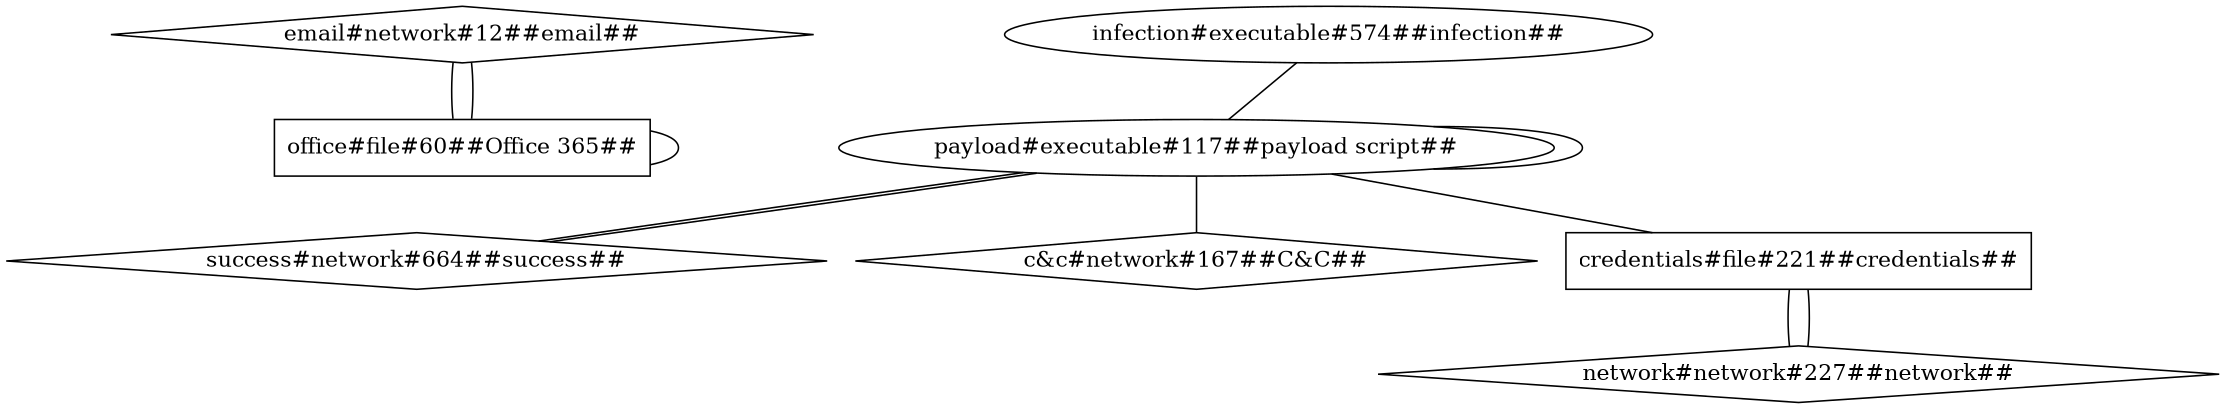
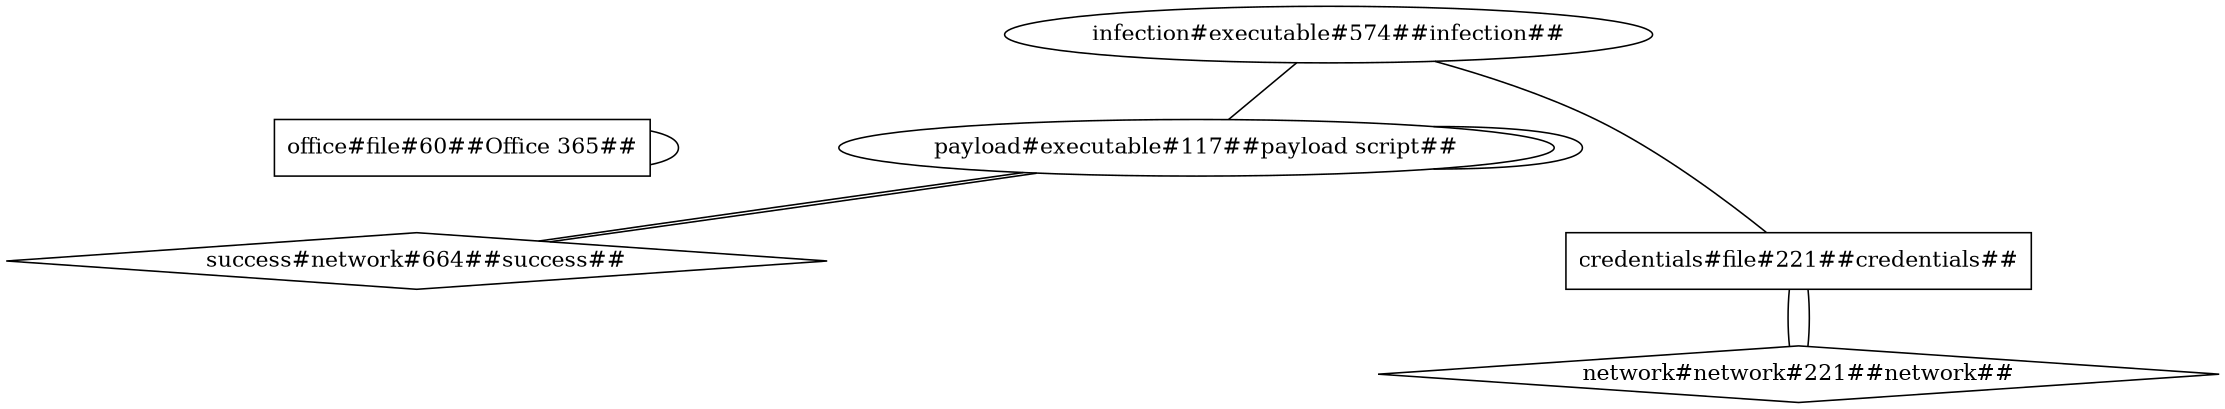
(462, 35) -> none
(1492, 203) -> (1611, 127)
(1197, 261) -> none
(1799, 374) -> (1799, 374)
